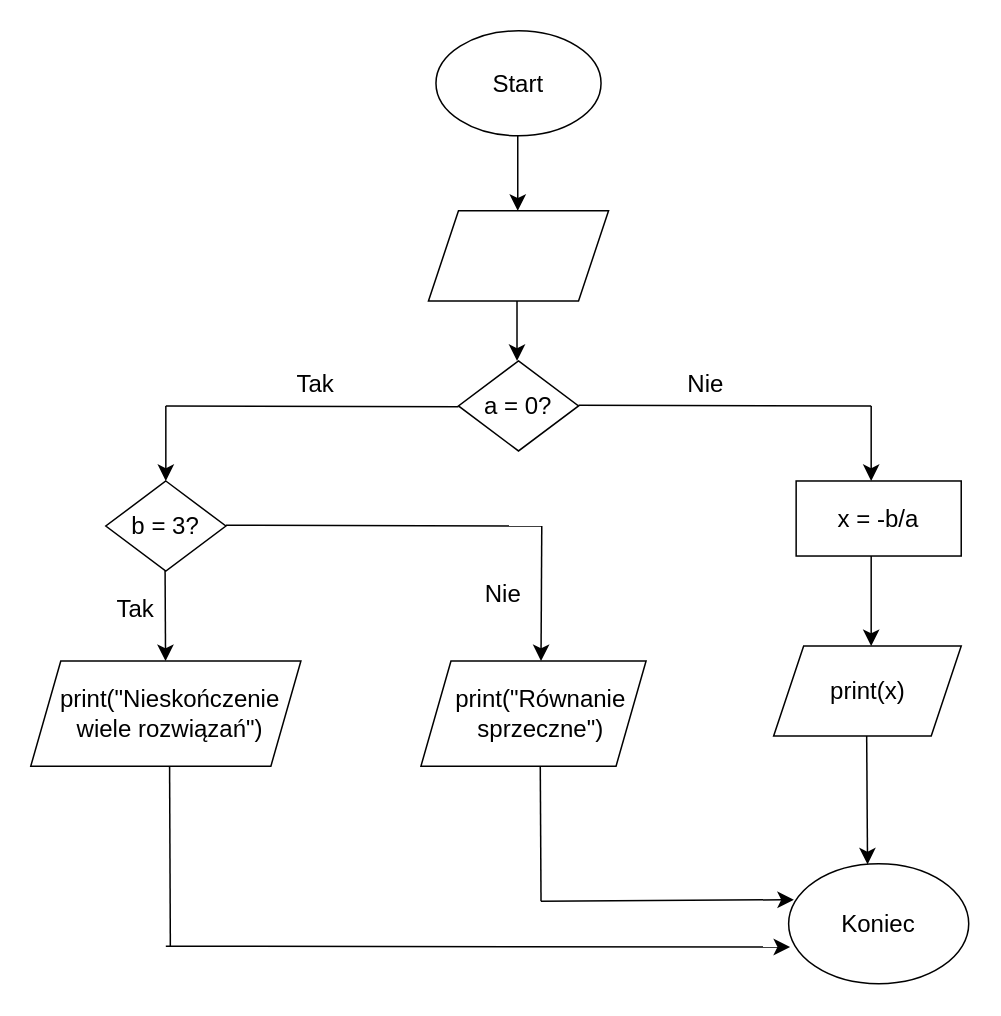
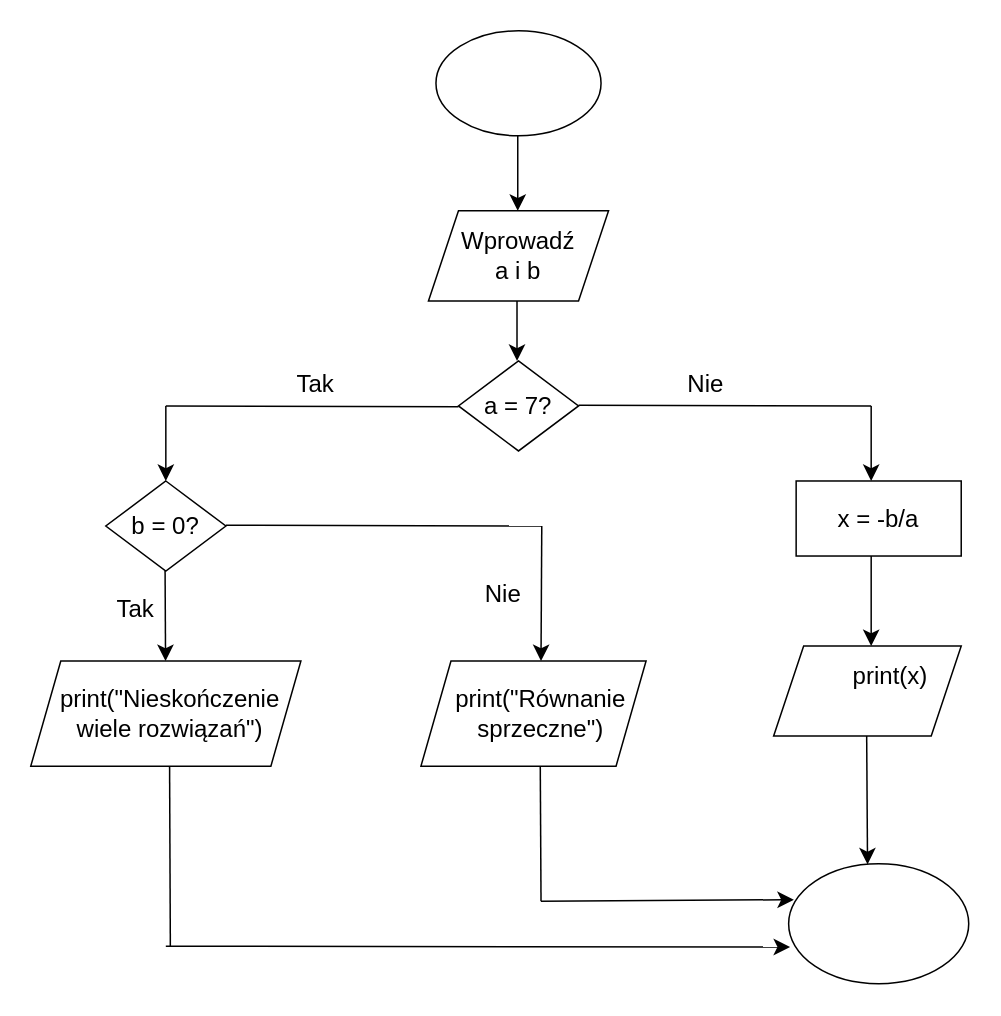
(518, 83) -> none
none -> (518, 256)
(518, 406) -> (518, 406)
(166, 526) -> (166, 526)
(867, 691) -> (890, 676)
(878, 923) -> none
